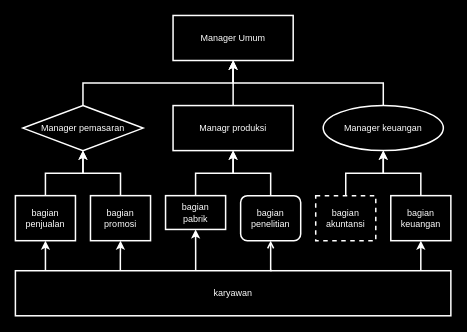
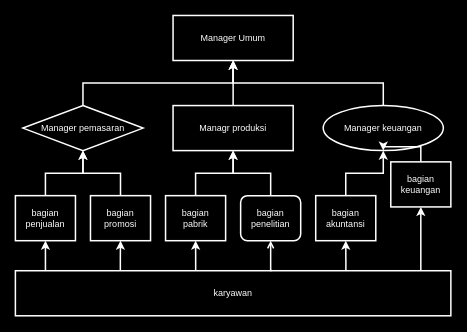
(195, 212) -> (195, 218)
(345, 218) -> (345, 218)
(420, 218) -> (420, 184)
none -> (345, 259)
